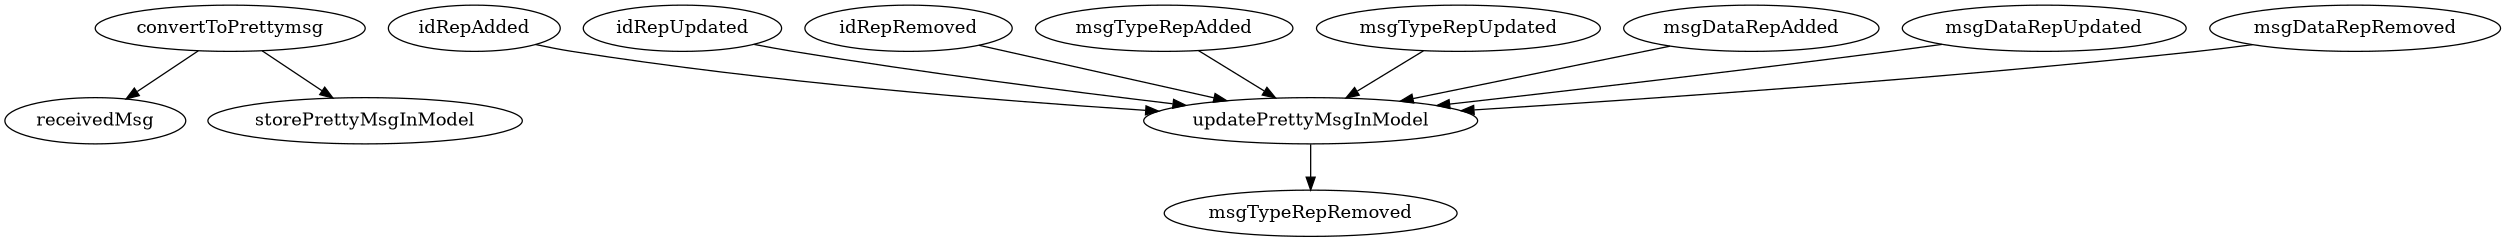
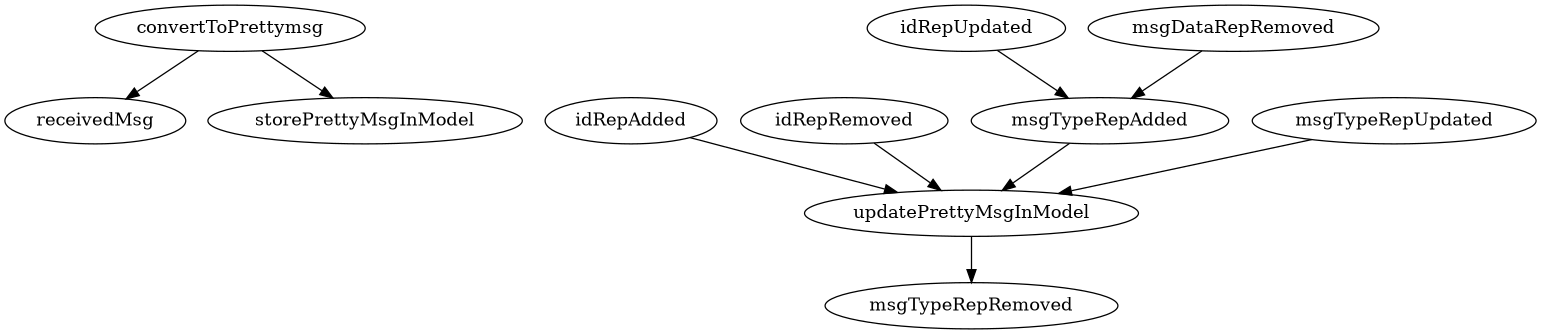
(1751, 28) -> none
(2044, 28) -> none
(963, 77) -> (1027, 71)
(1864, 82) -> (1172, 71)
